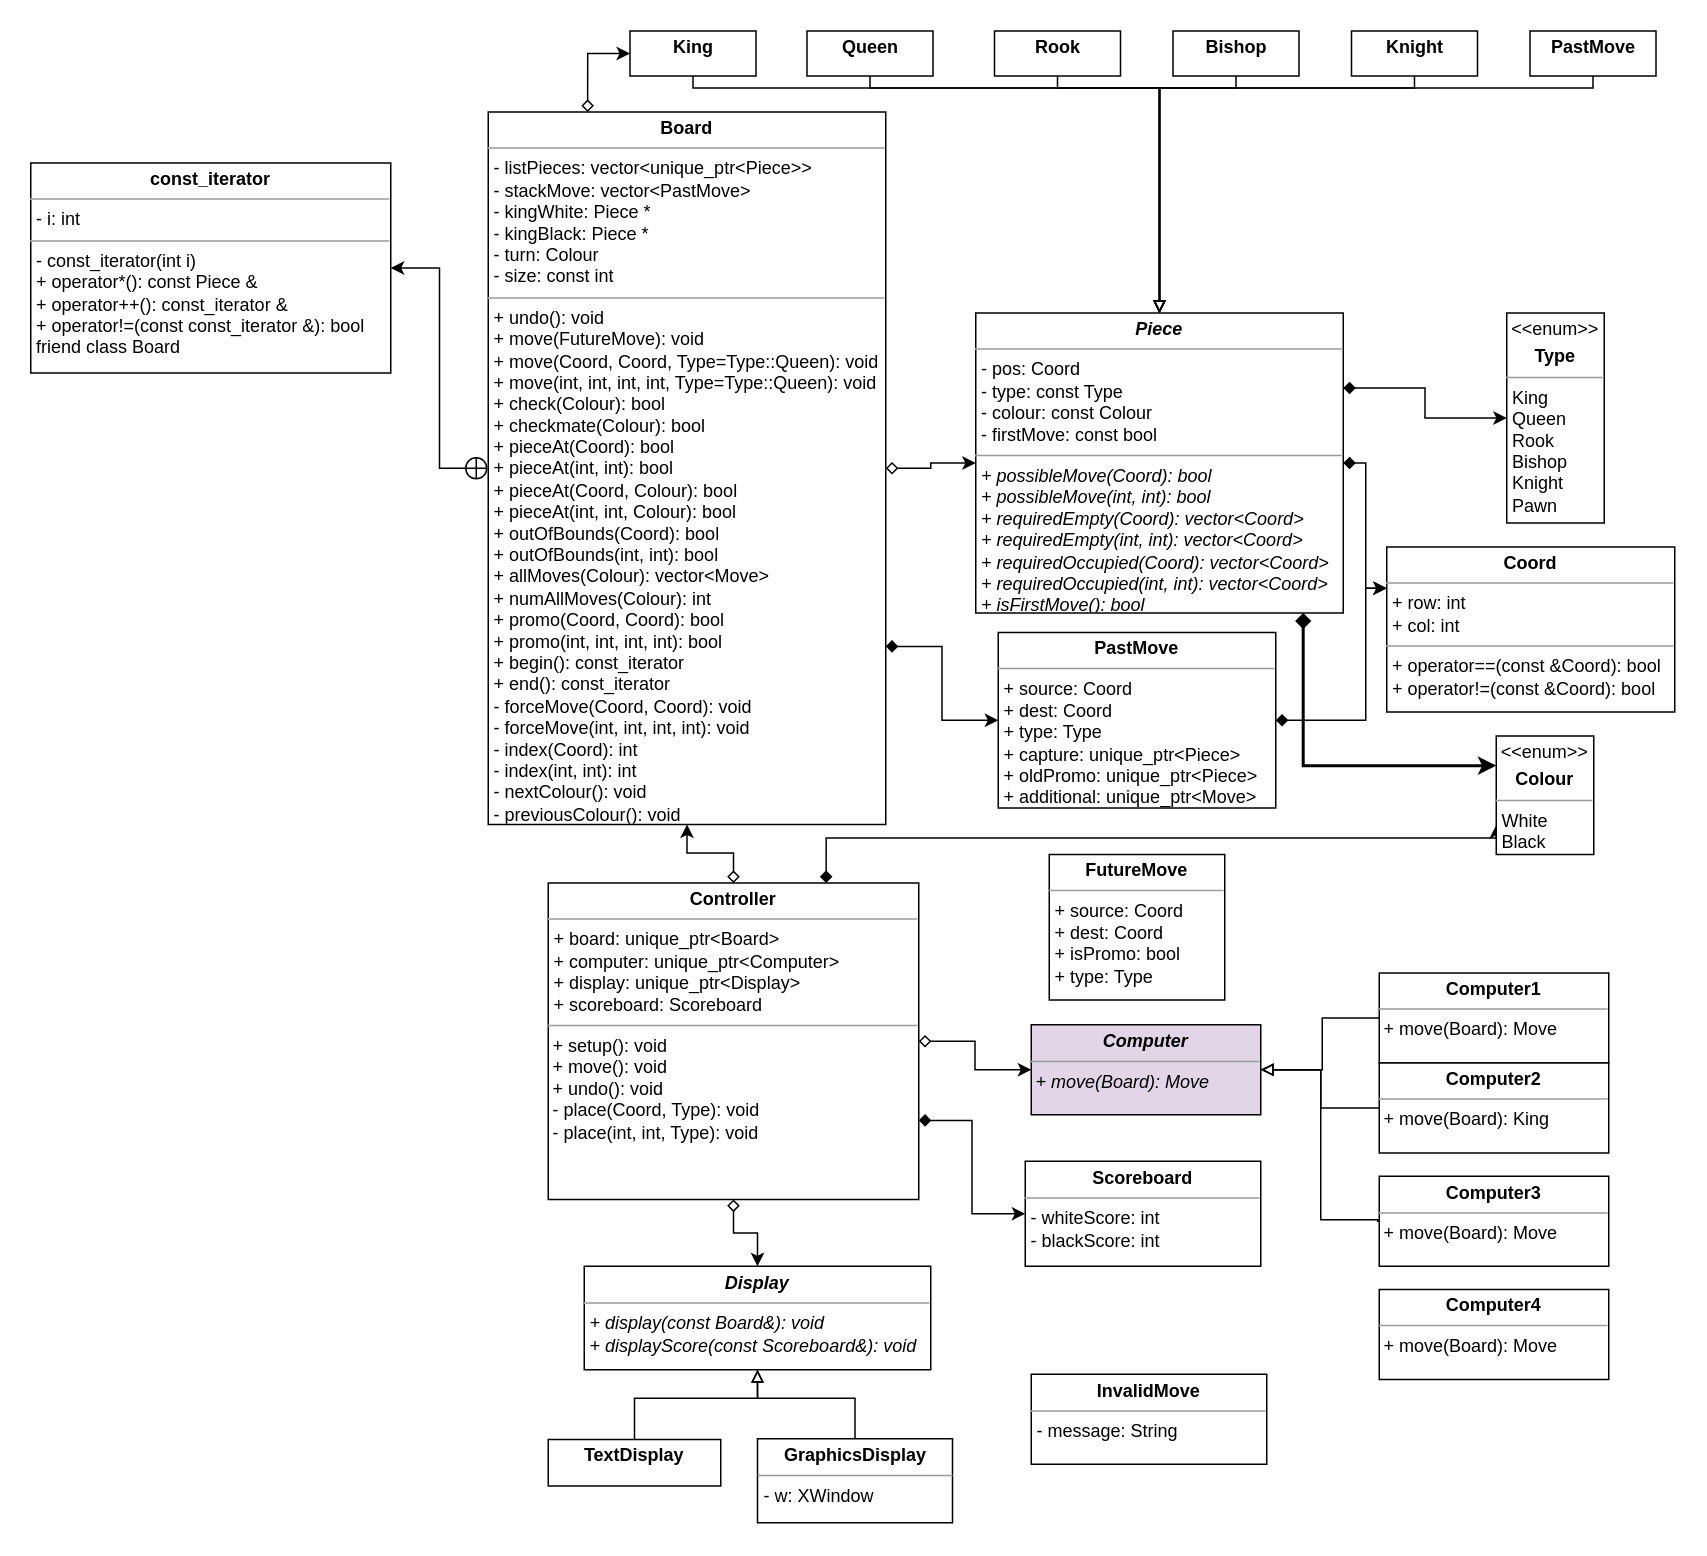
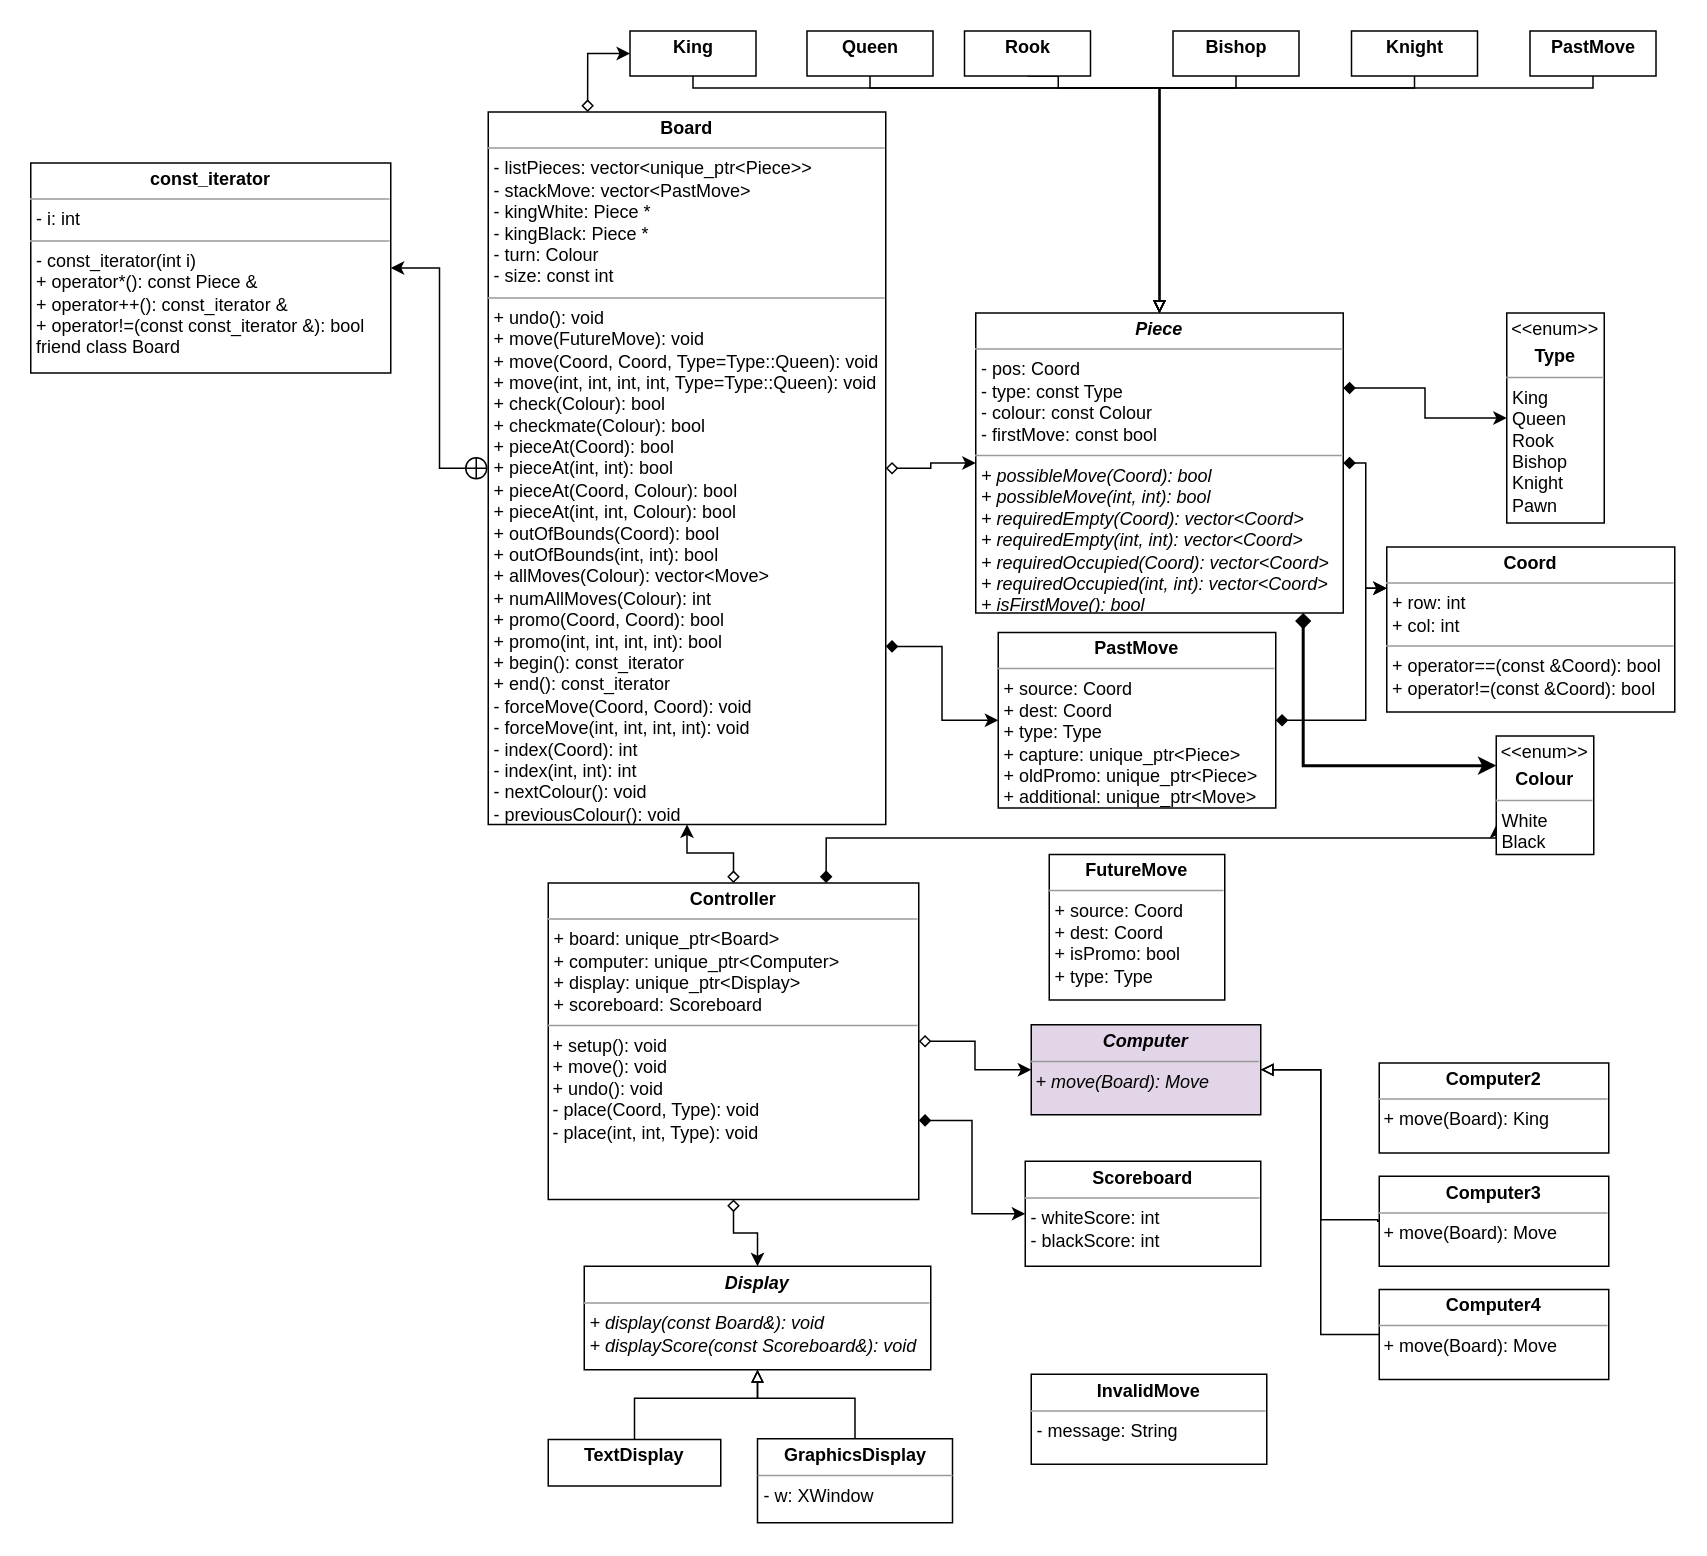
(1058, 53) -> (1028, 53)
(1325, 1018) -> none
(1494, 1018) -> none
(1351, 1108) -> none
none -> (1321, 1307)
